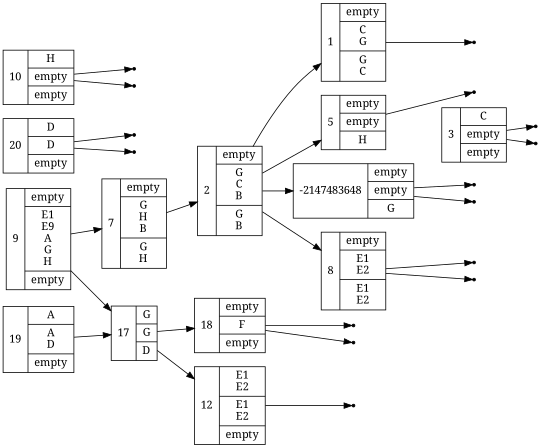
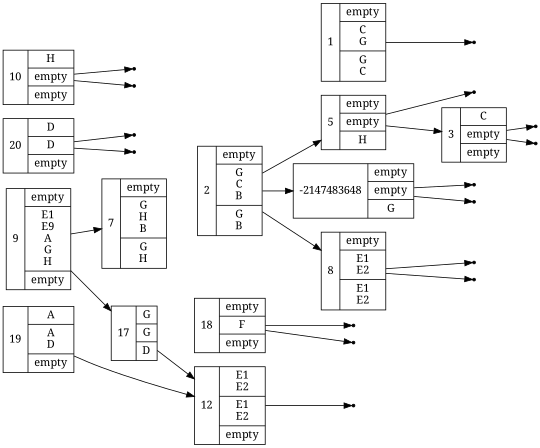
(280, 104) -> none
none -> (410, 128)
(178, 209) -> none
(172, 330) -> none
(89, 336) -> (130, 377)
